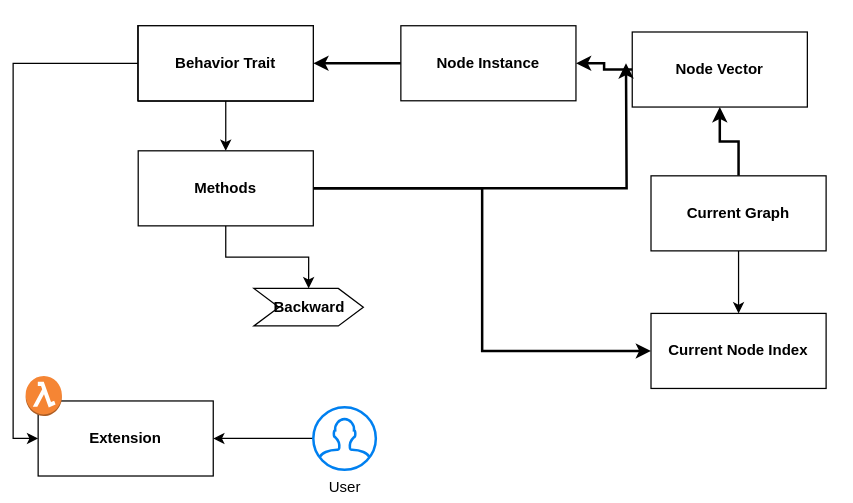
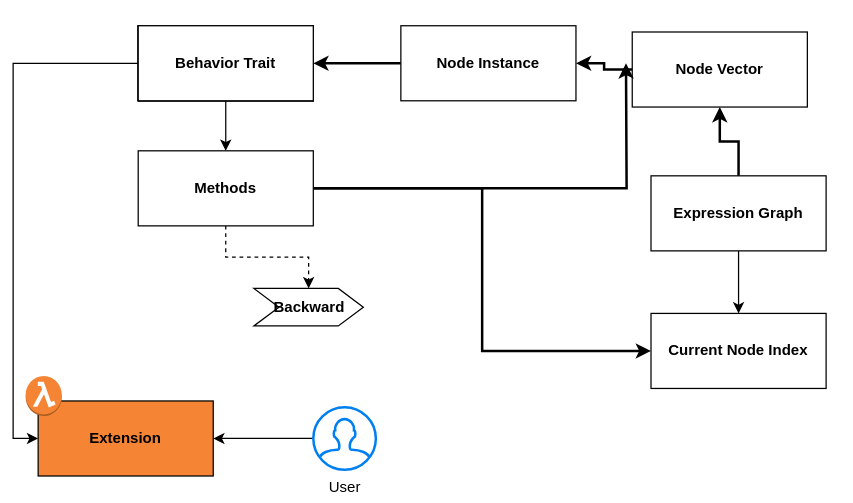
(738, 213) -> (738, 213)
(263, 257) -> (263, 257)
(126, 438) -> (126, 438)
